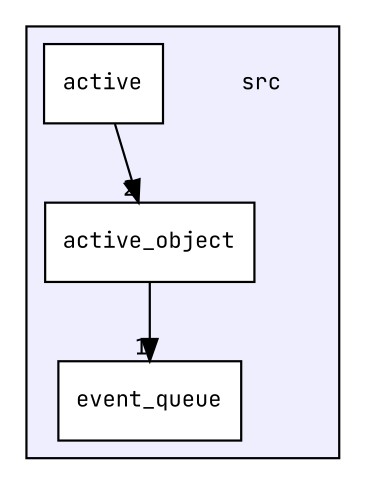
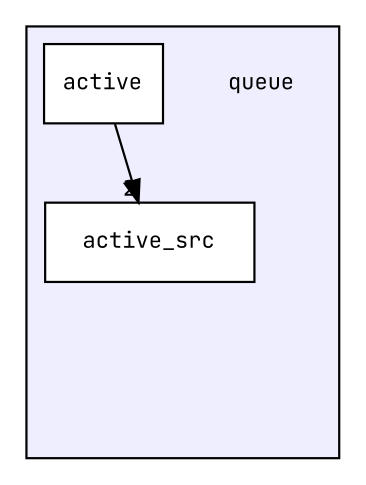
(262, 84) -> (262, 84)
(150, 242) -> (150, 242)
(150, 401) -> none
